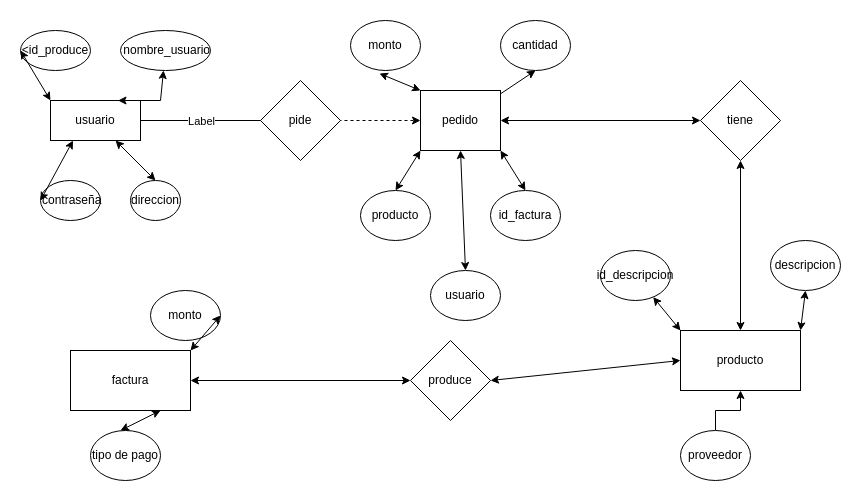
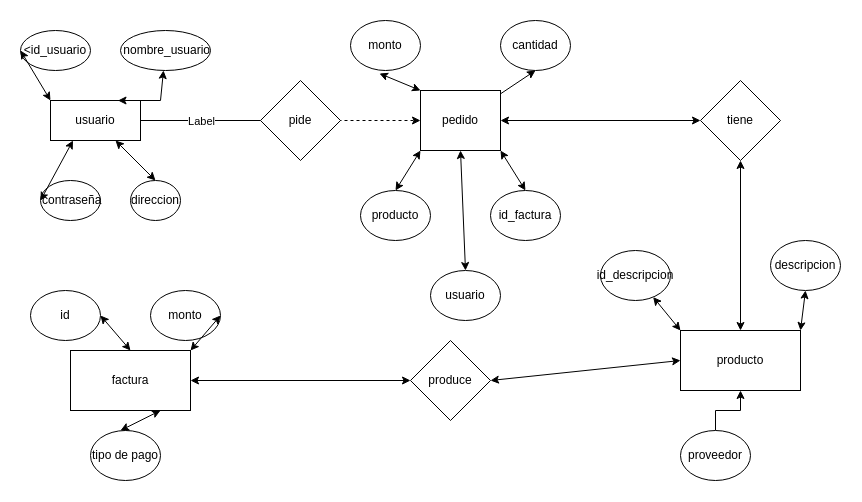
(56, 51) -> (56, 51)
none -> (66, 316)
none -> (115, 333)
